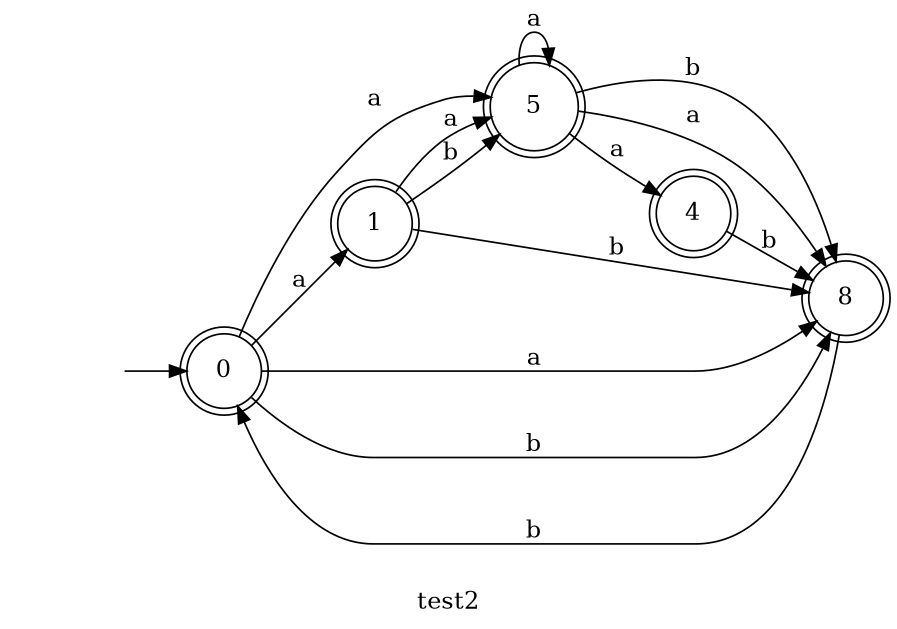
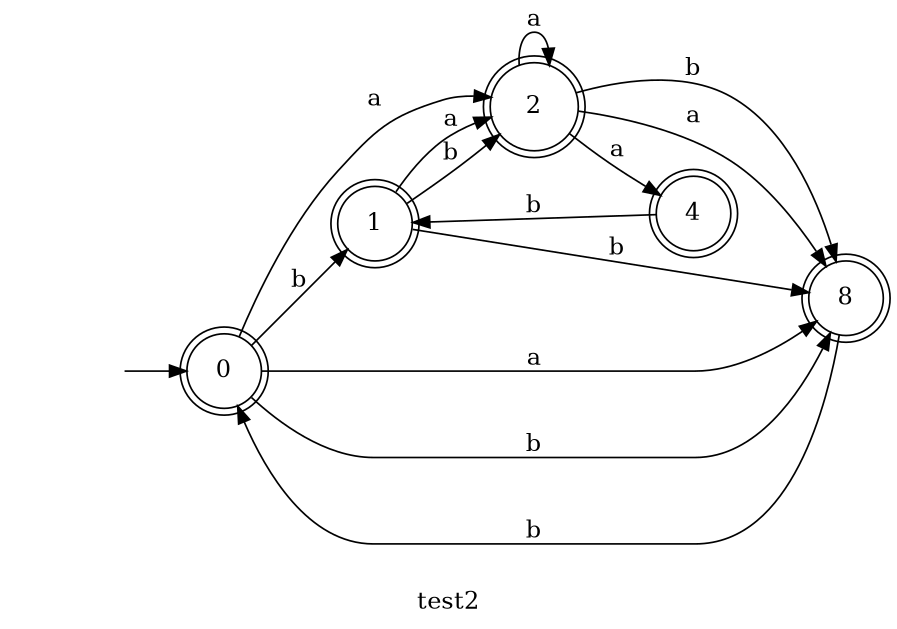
(534, 107) -> (534, 107)
(762, 252) -> (543, 218)
(300, 280) -> (300, 280)
